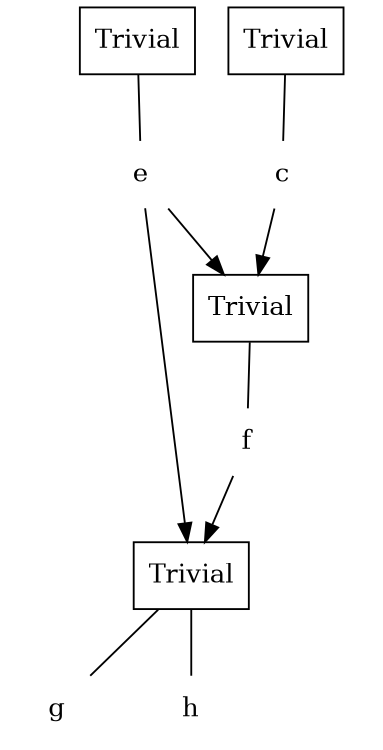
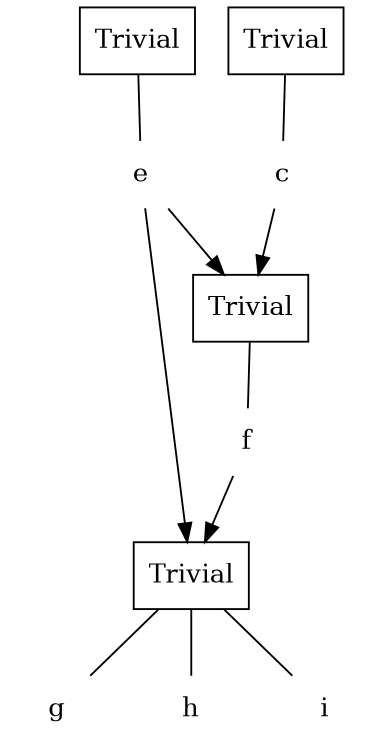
none -> (325, 709)
